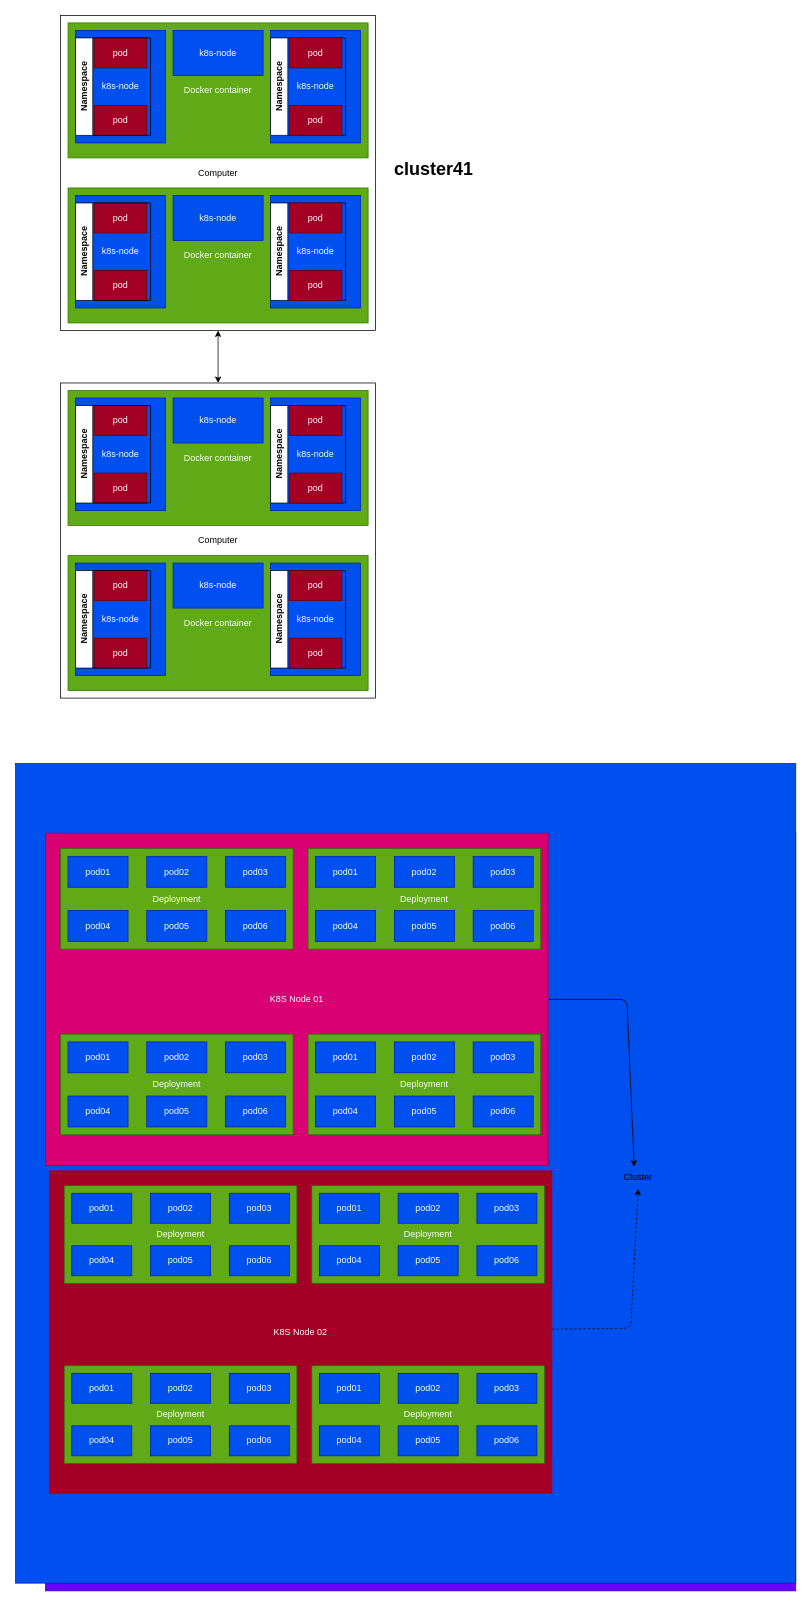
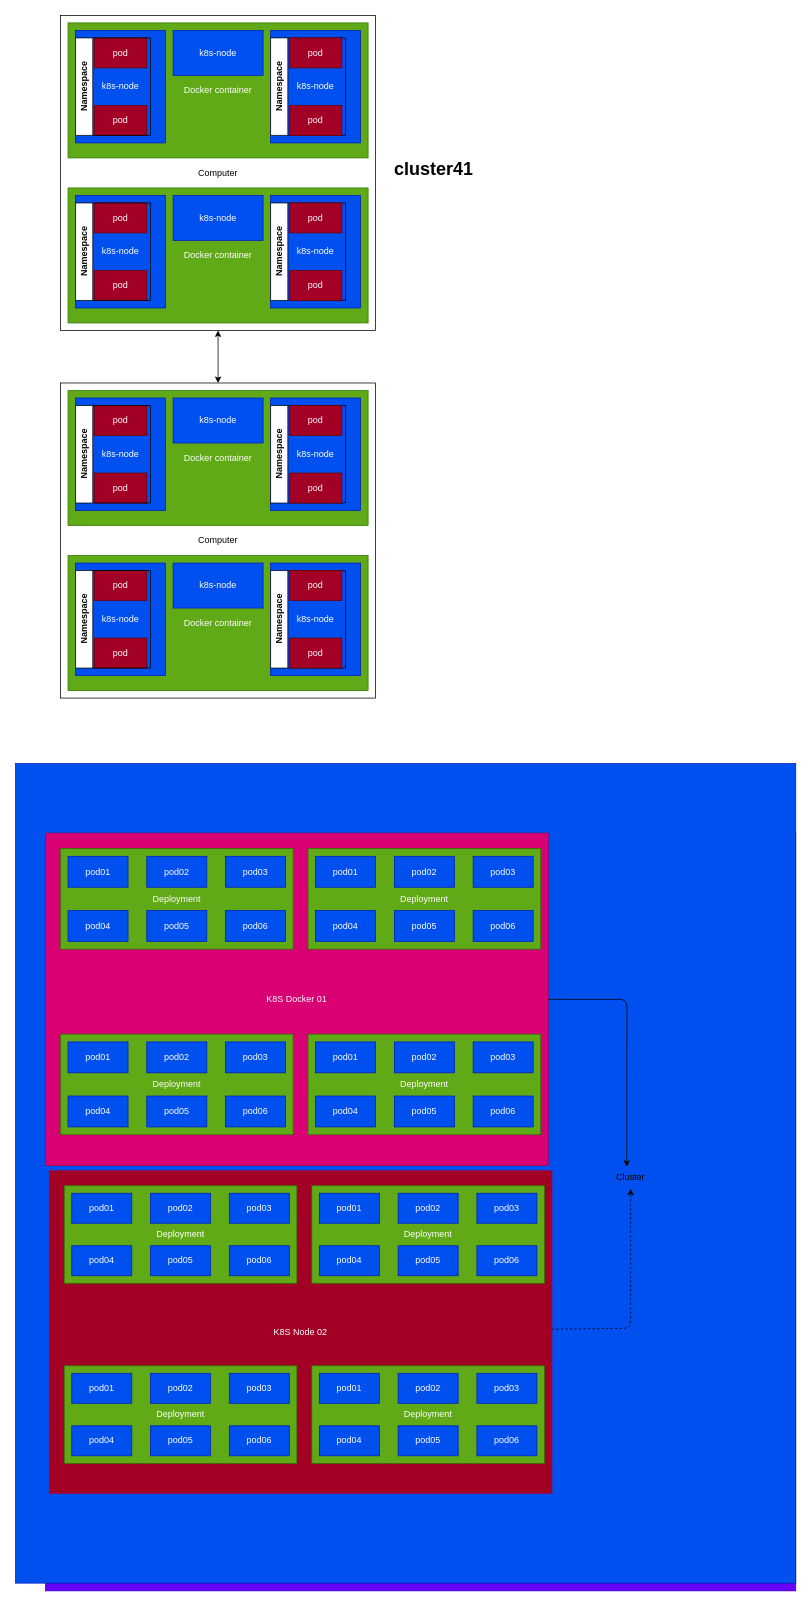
(297, 999) -> (297, 999)
(638, 1177) -> (630, 1177)
